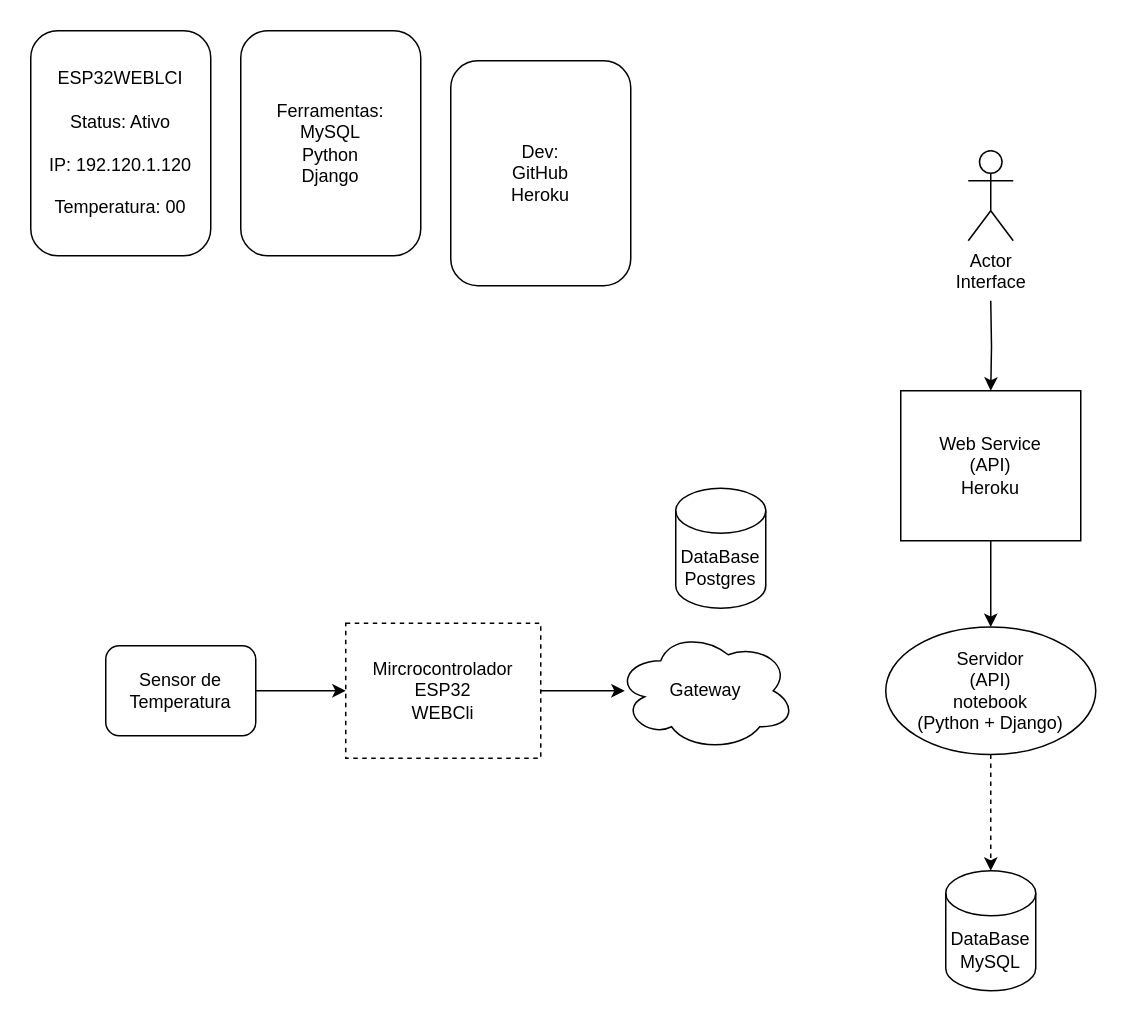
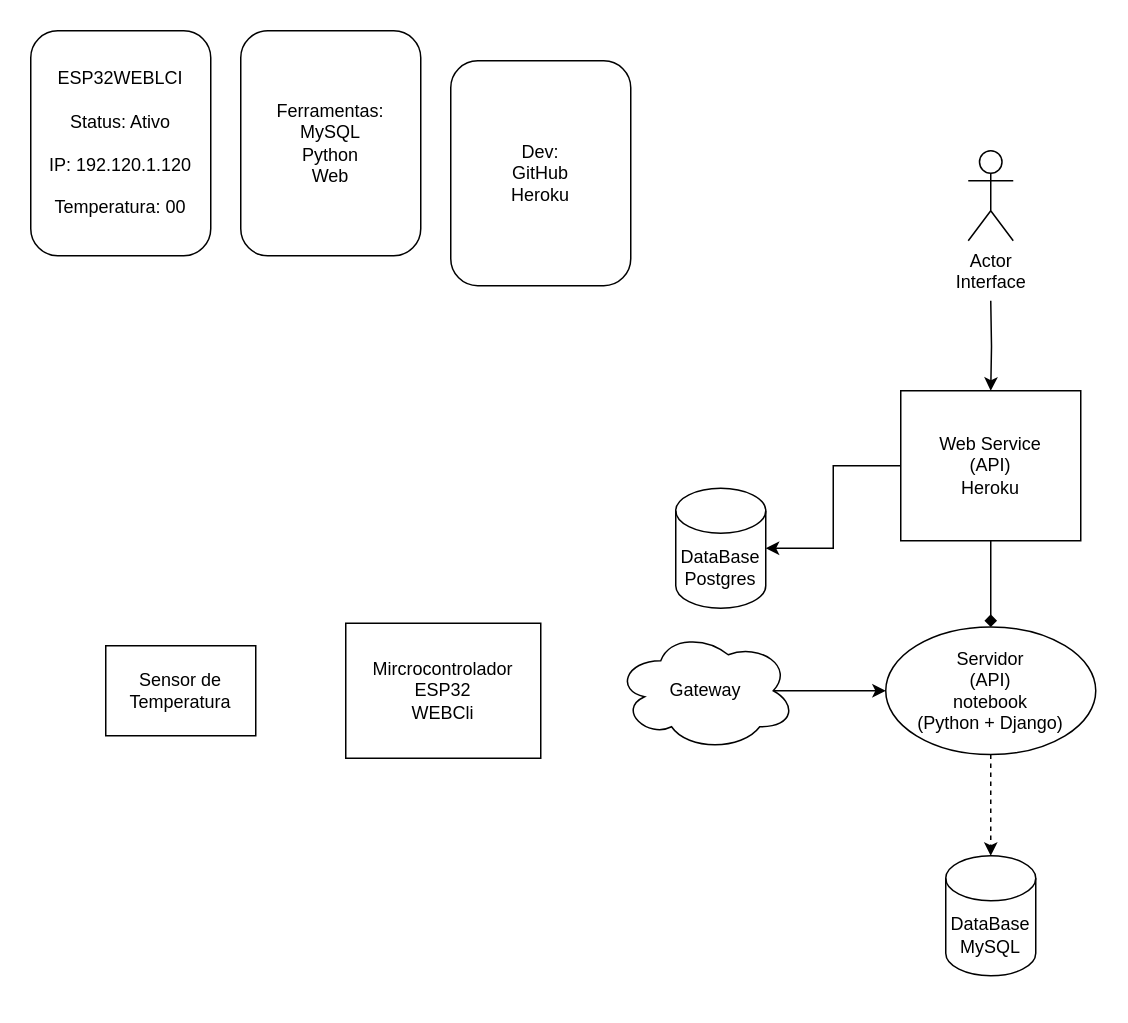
(331, 143) -> (331, 143)
none -> (833, 502)
(991, 615) -> (991, 614)
(181, 691) -> (181, 691)
(296, 691) -> none
(443, 691) -> (443, 691)
(578, 691) -> none
none -> (825, 691)
(991, 931) -> (991, 916)
